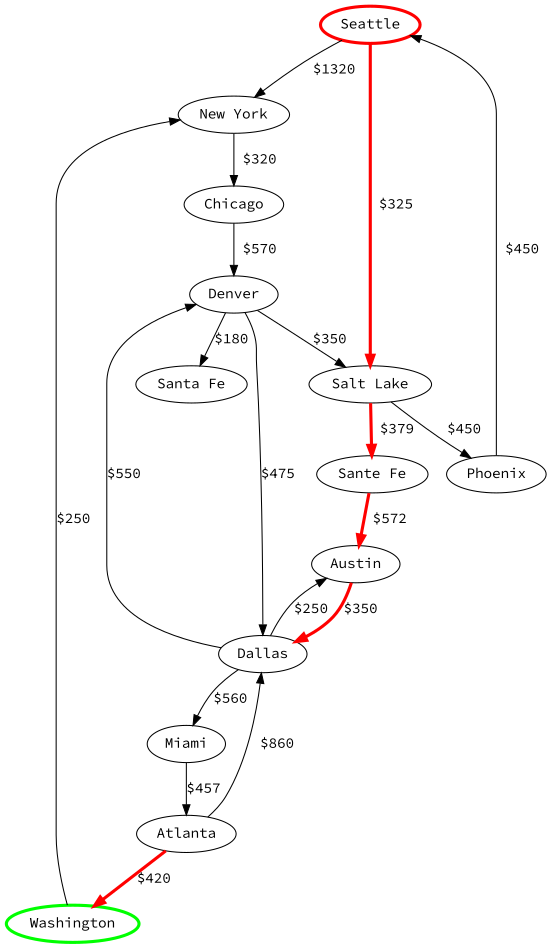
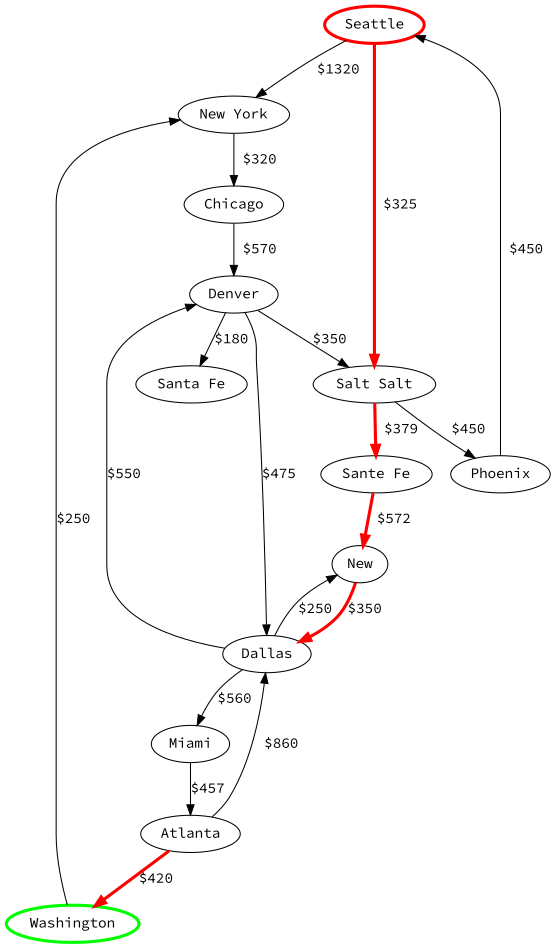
(370, 384) -> (374, 384)
(356, 564) -> (360, 564)
